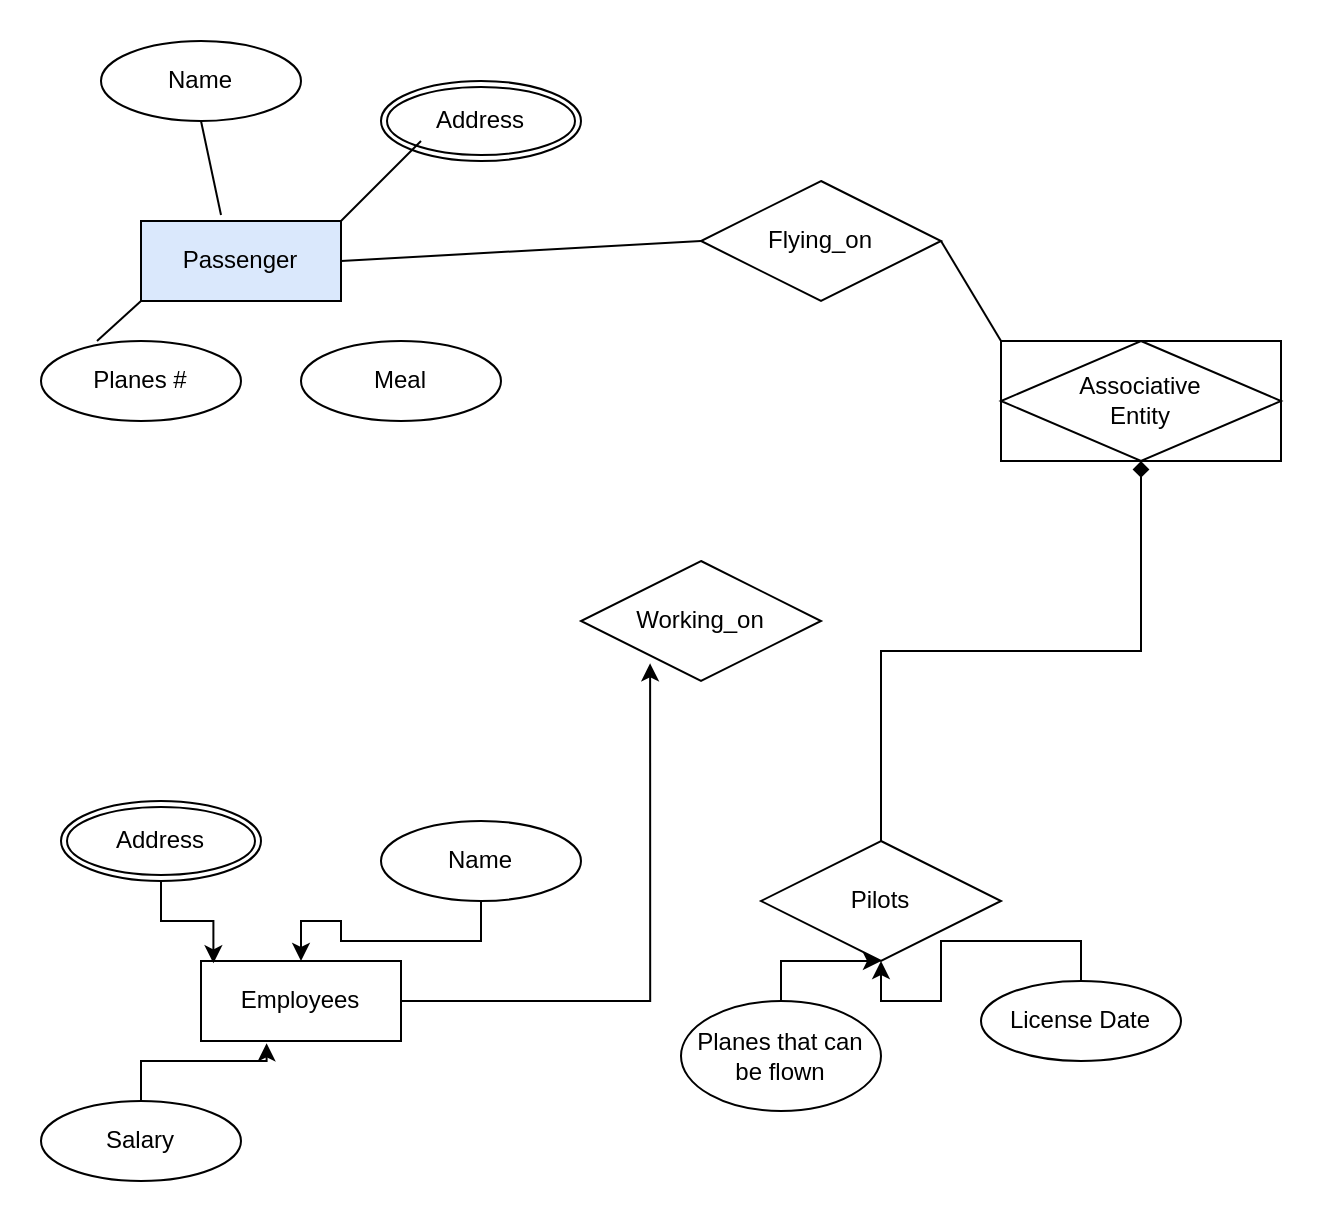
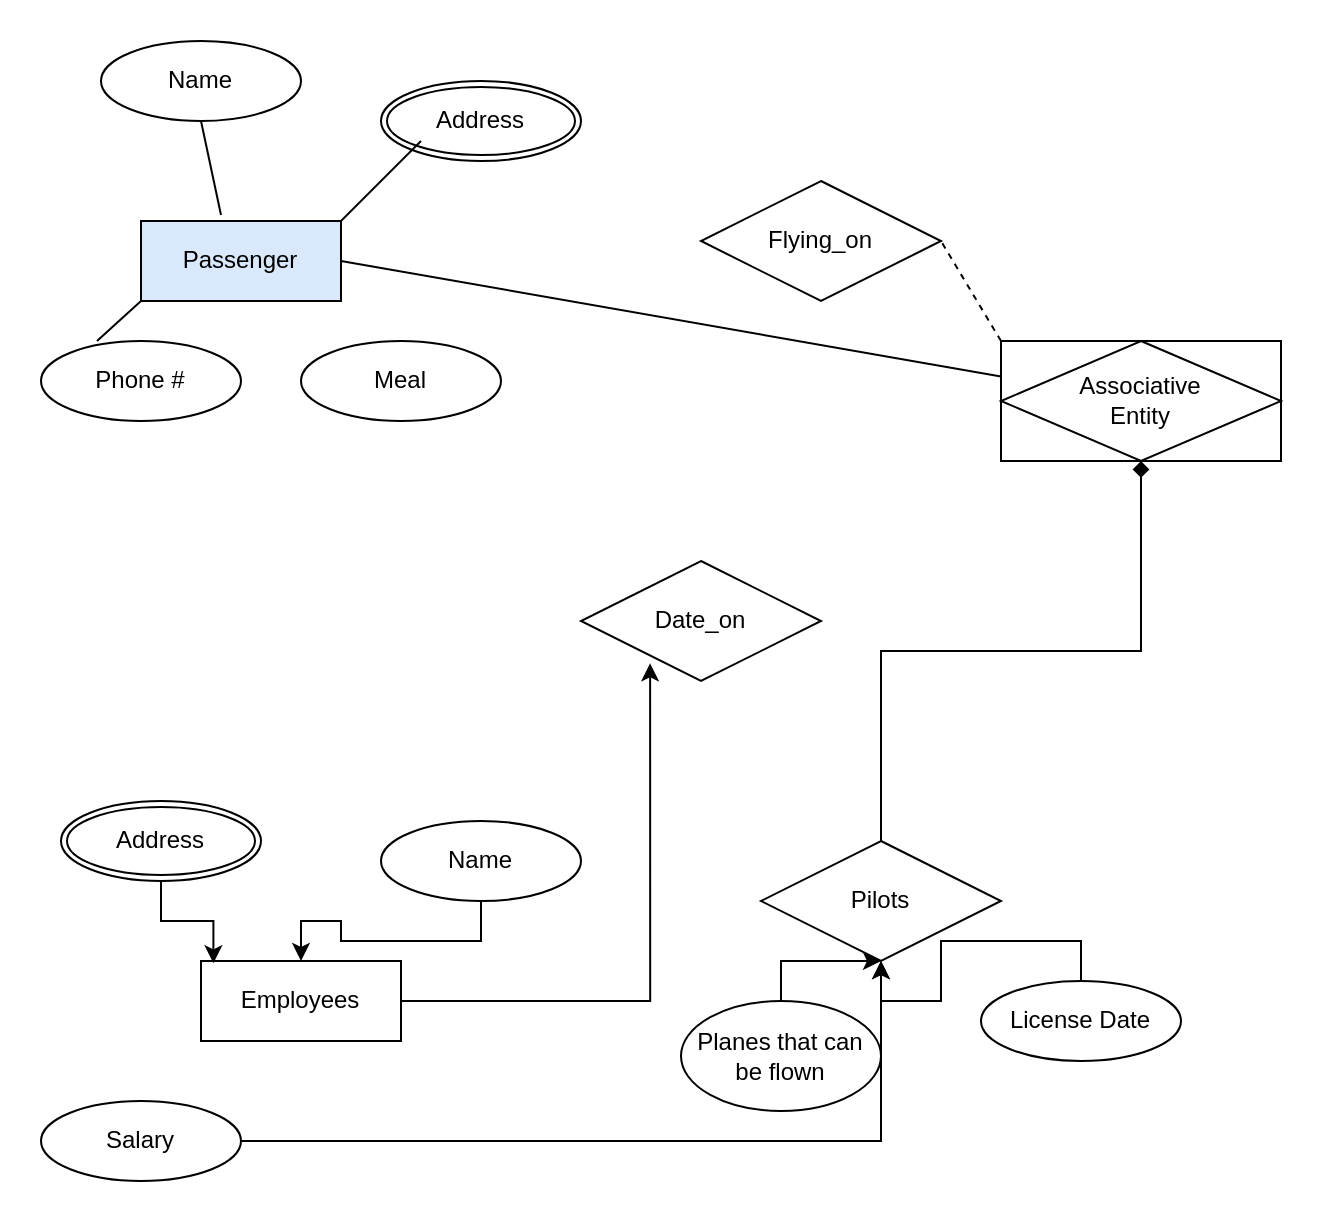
(521, 251) -> (671, 319)
(970, 289) -> (970, 289)
(141, 381) -> (141, 381)
(701, 621) -> (701, 621)
(185, 1061) -> (629, 1141)
